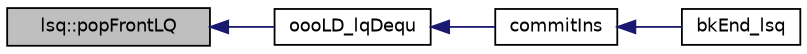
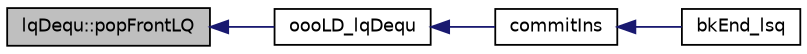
(109, 27) -> (109, 27)
